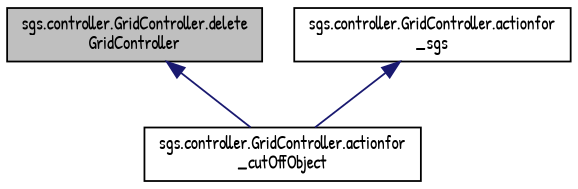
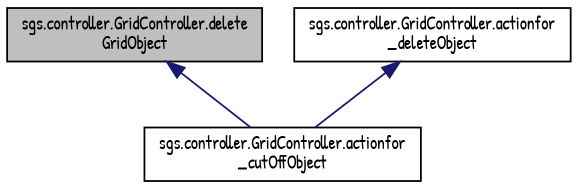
(135, 35) -> (135, 35)
(432, 35) -> (432, 35)
